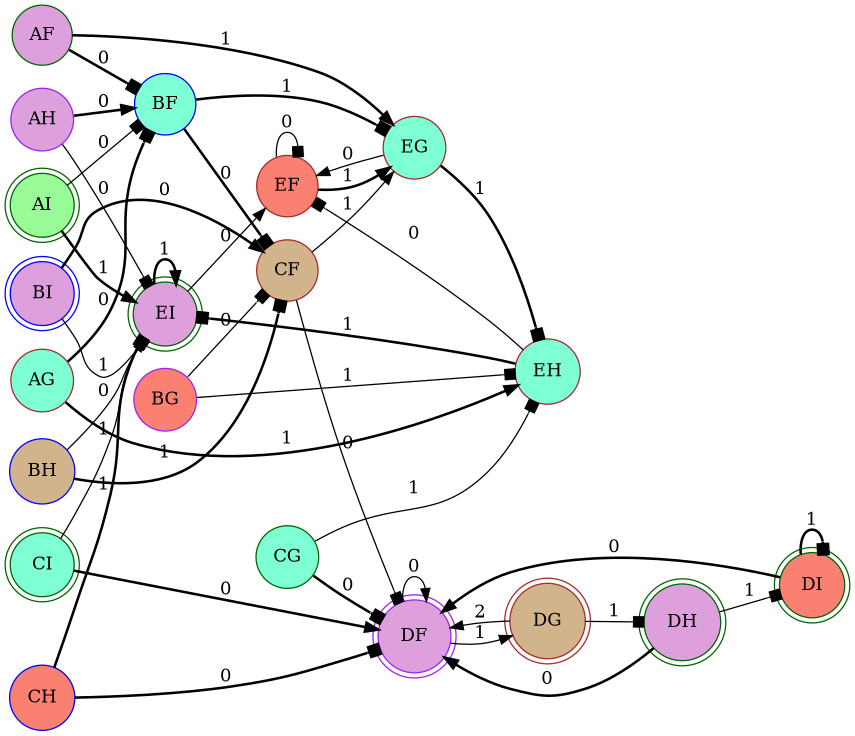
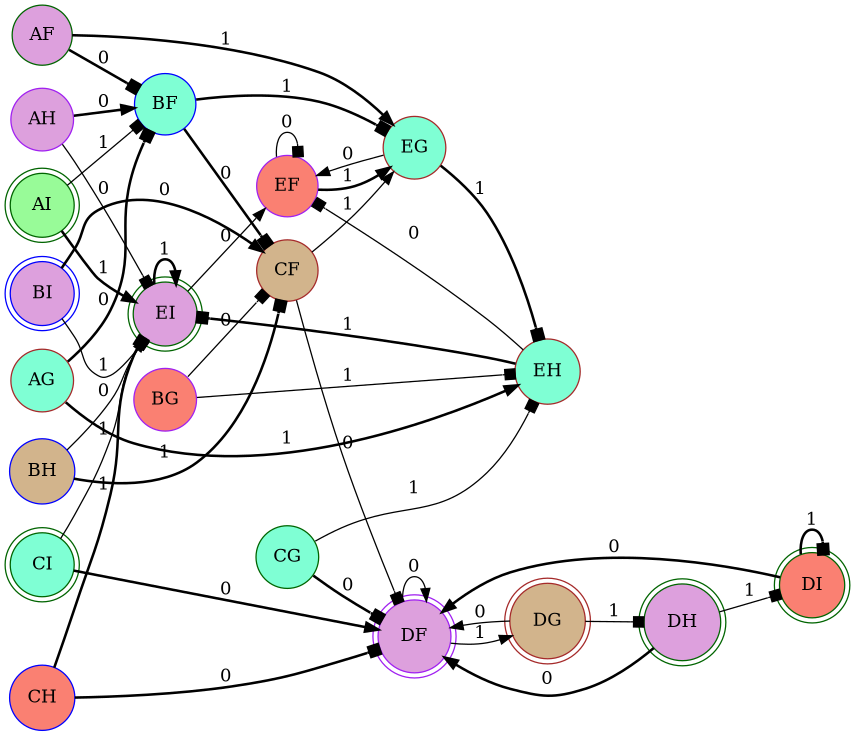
(104, 143) -> (104, 143)
(287, 186) -> (287, 186)
(481, 613) -> (481, 613)
